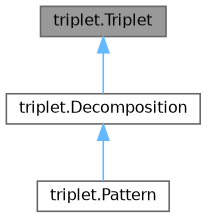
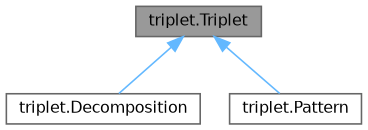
(103, 161) -> (253, 70)
